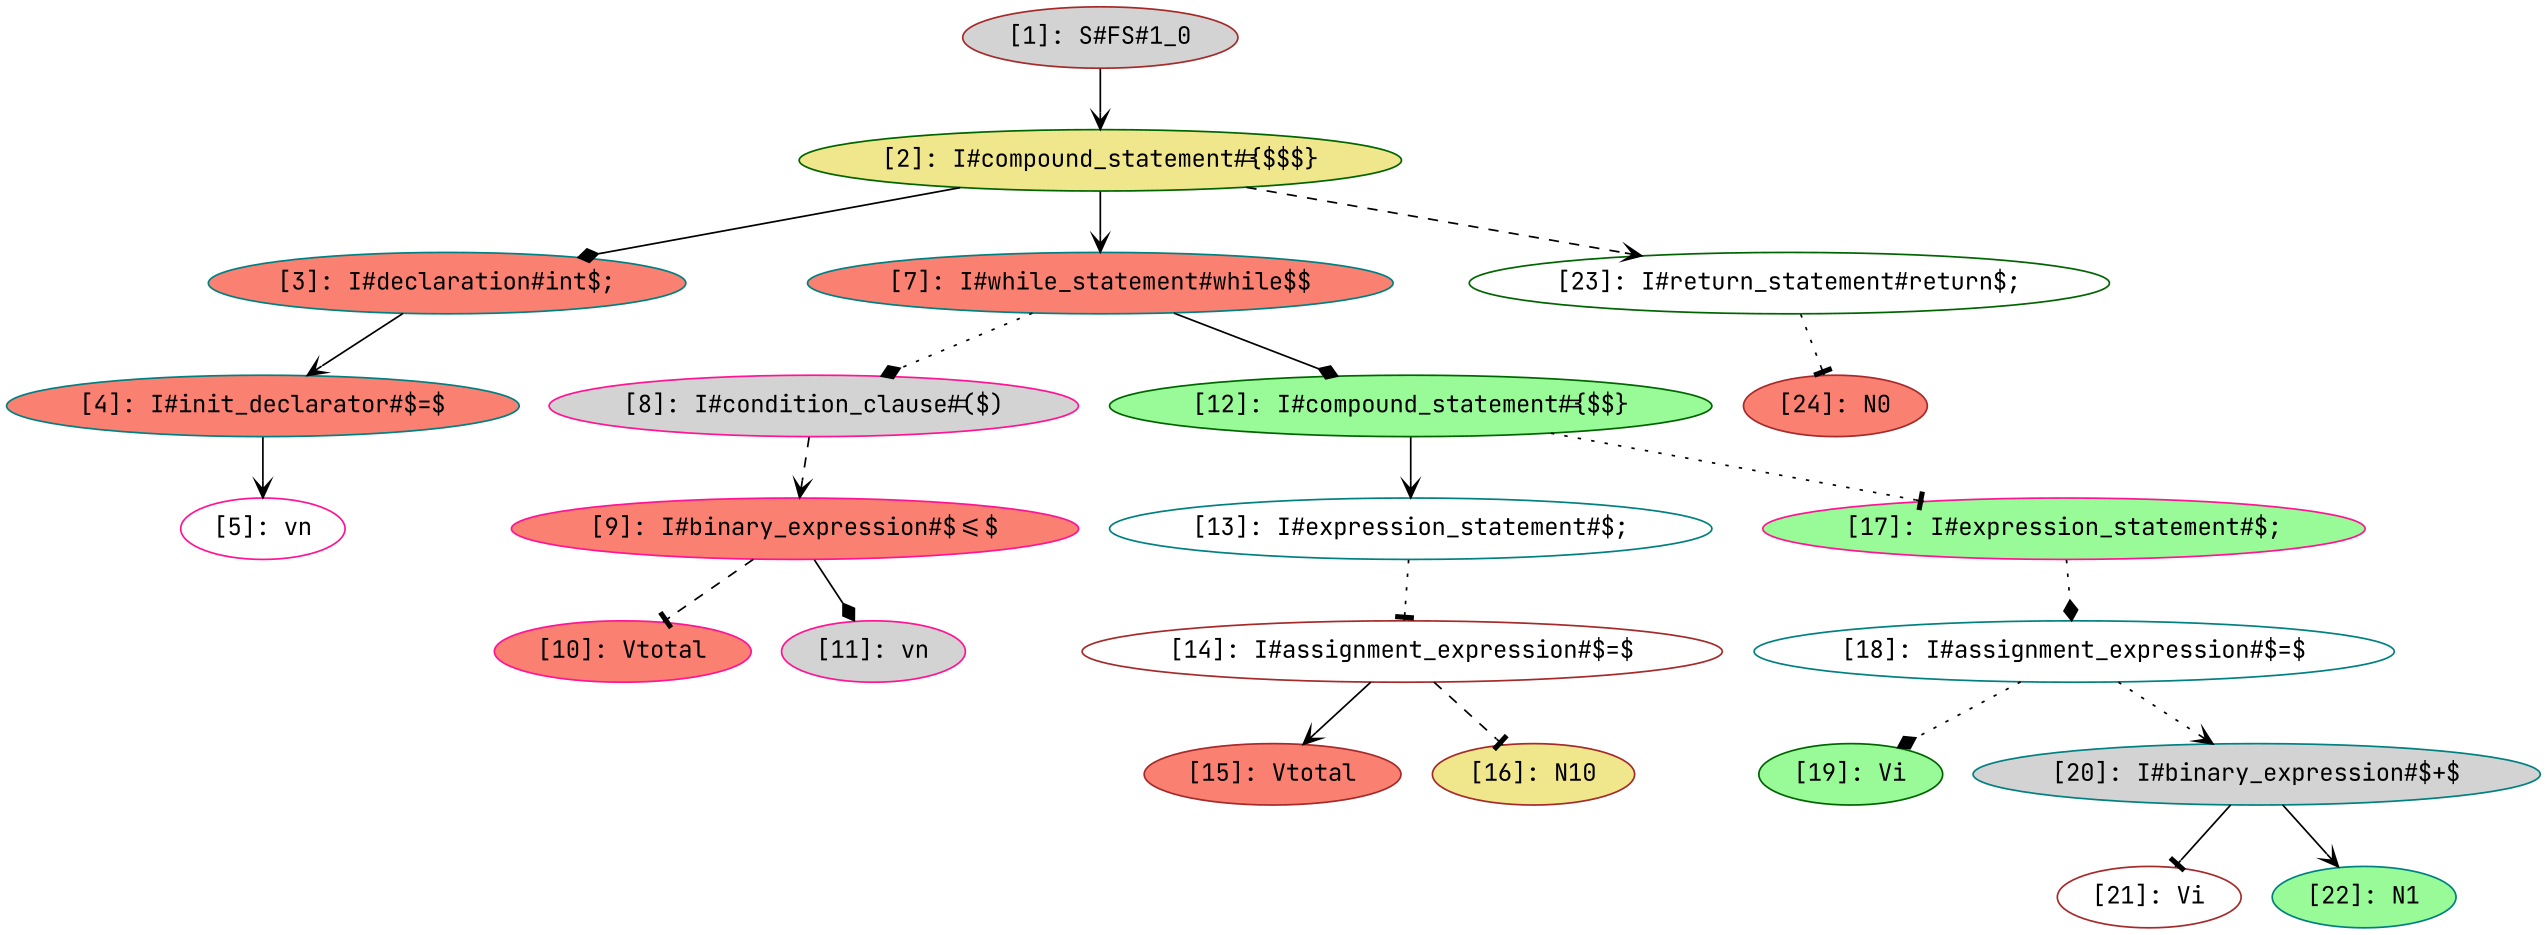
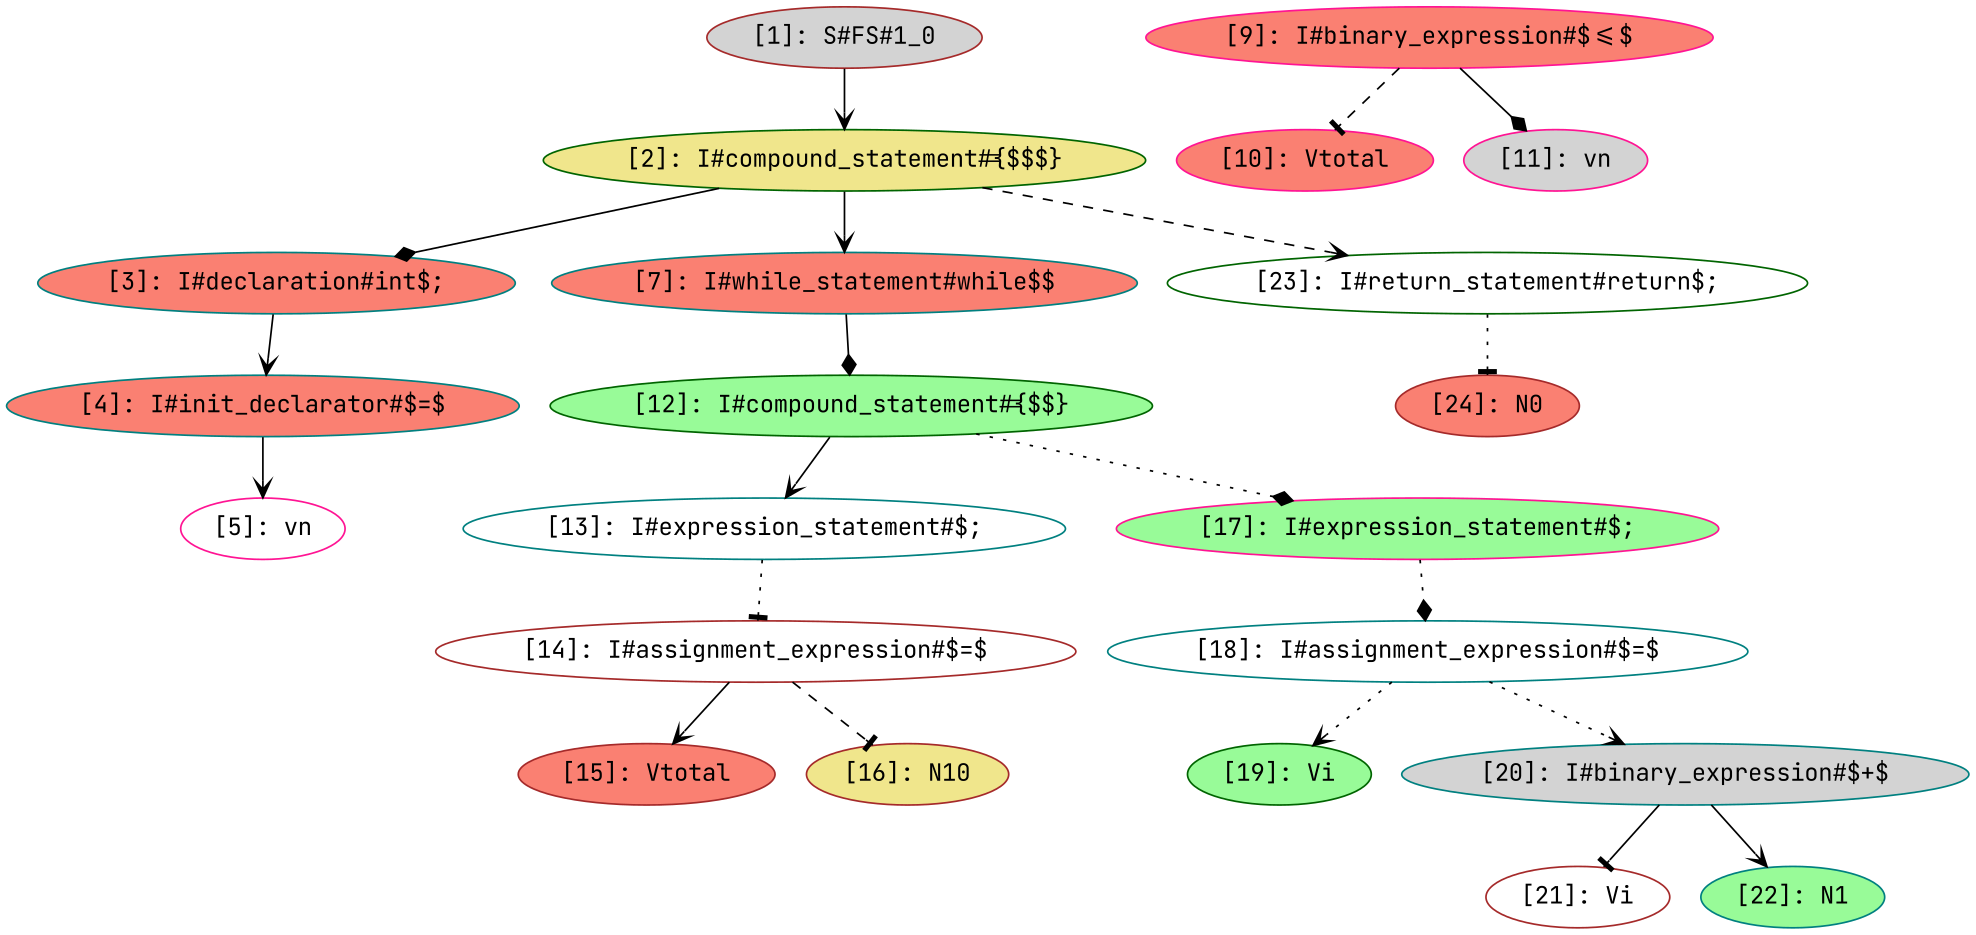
(814, 406) -> none
(1733, 467) -> (1124, 465)
(1968, 710) -> (1359, 709)
